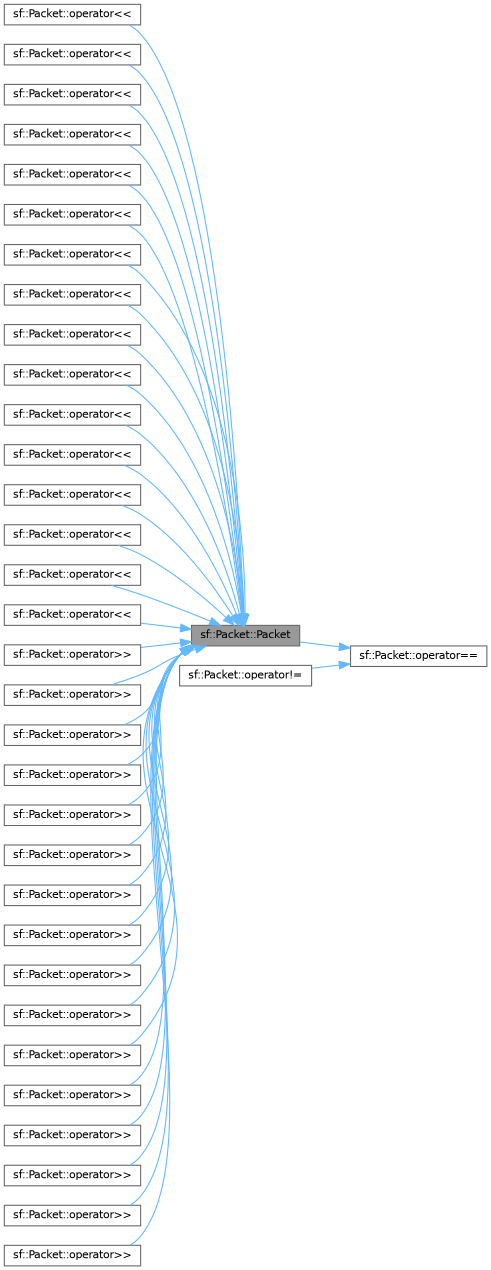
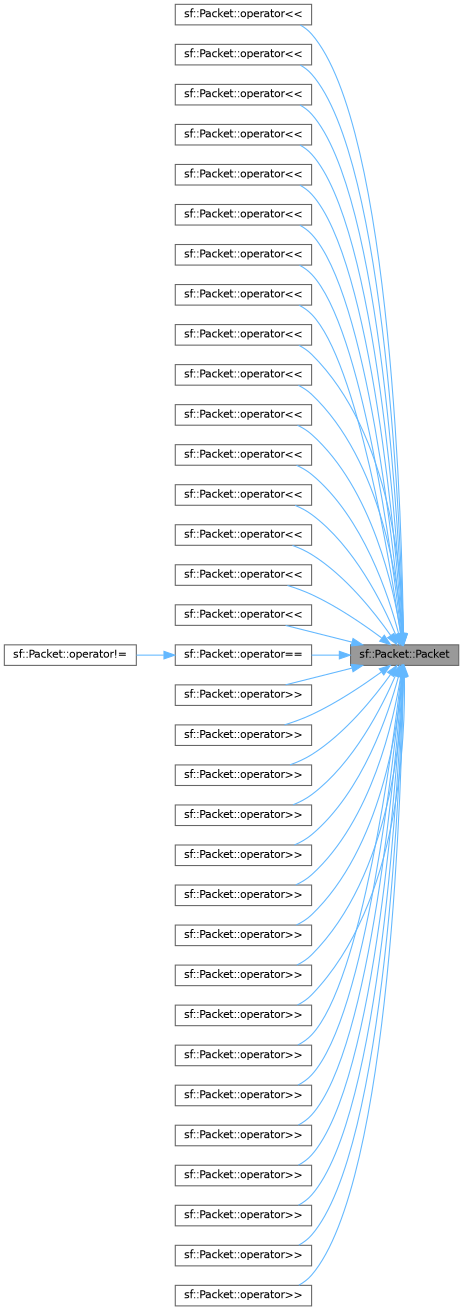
(320, 644) -> (325, 655)
